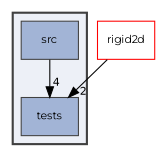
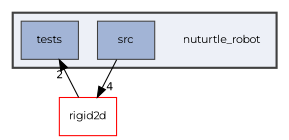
none -> (221, 40)
(50, 73) -> (109, 74)
